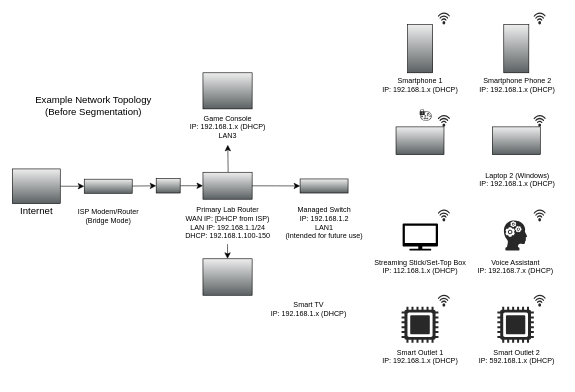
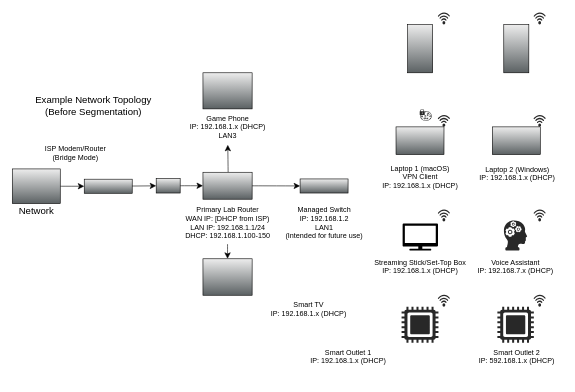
(420, 85) -> none
(517, 85) -> none
(228, 127) -> (228, 127)
none -> (420, 181)
(517, 184) -> (517, 178)
(37, 211) -> (37, 211)
(108, 215) -> (75, 152)
(421, 271) -> (421, 271)
(420, 361) -> (348, 361)
